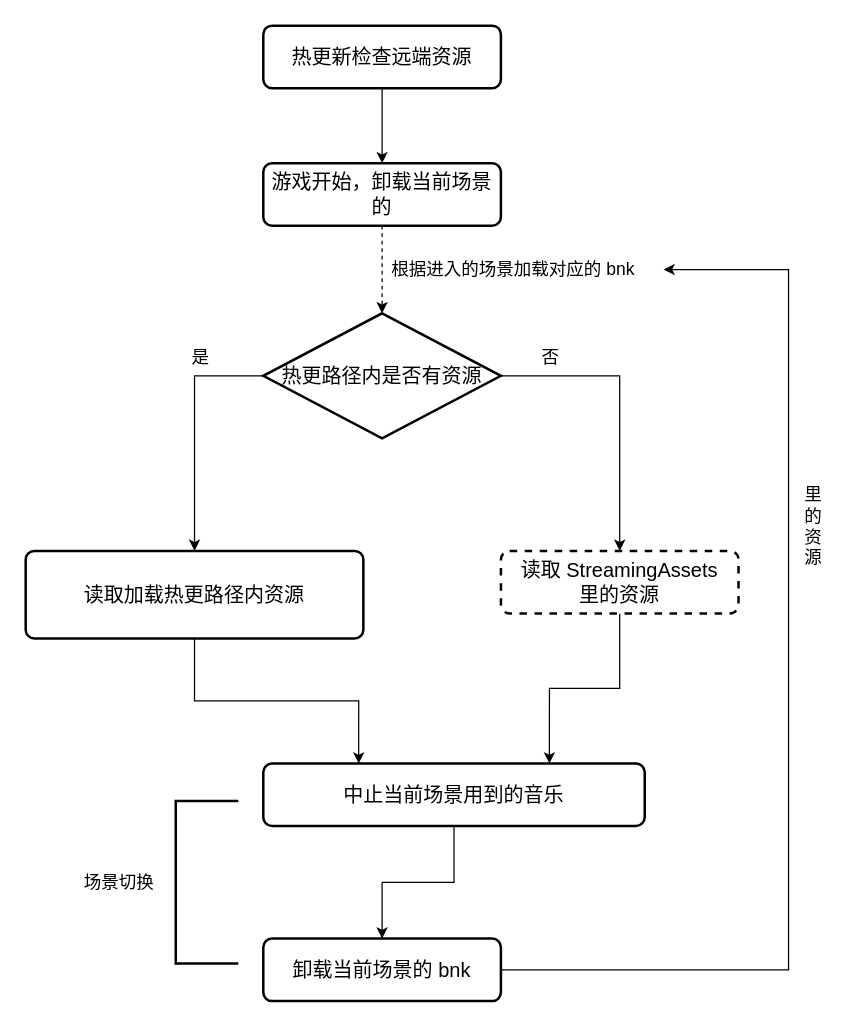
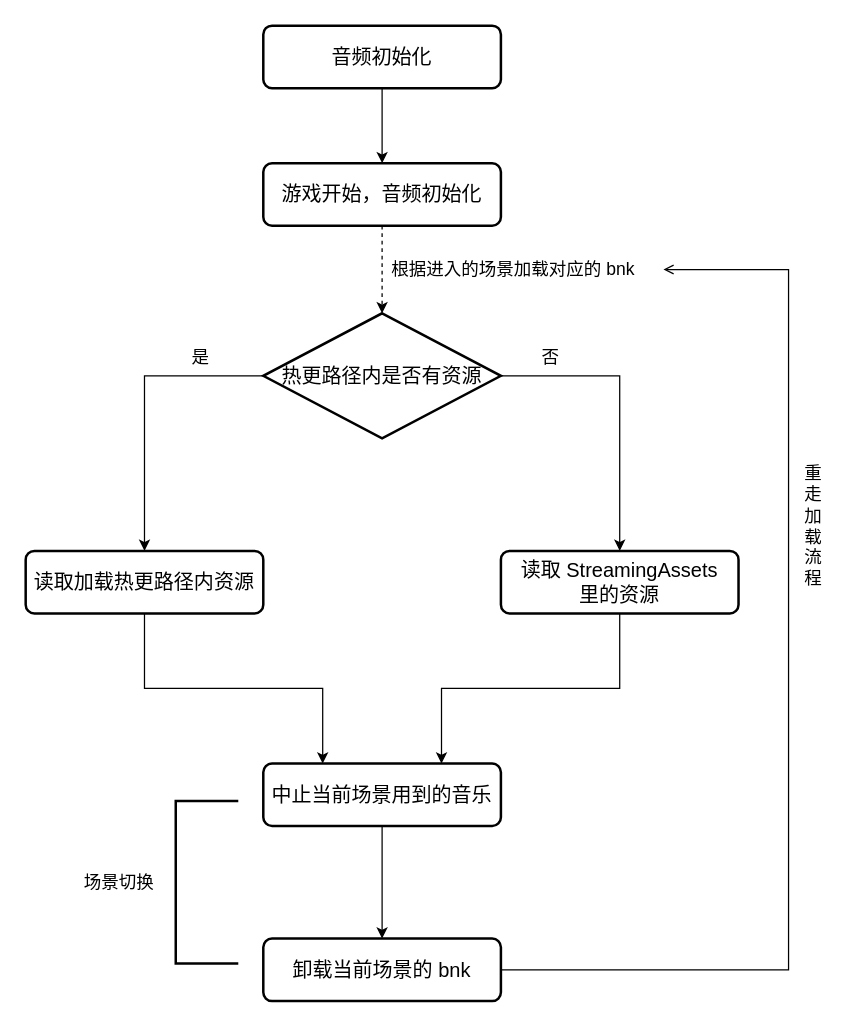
(382, 57) -> (382, 57)
(382, 194) -> (382, 194)
(673, 269) -> (670, 269)
(813, 526) -> (813, 526)
(619, 582) -> (619, 582)
(194, 594) -> (144, 582)
(454, 794) -> (382, 794)
